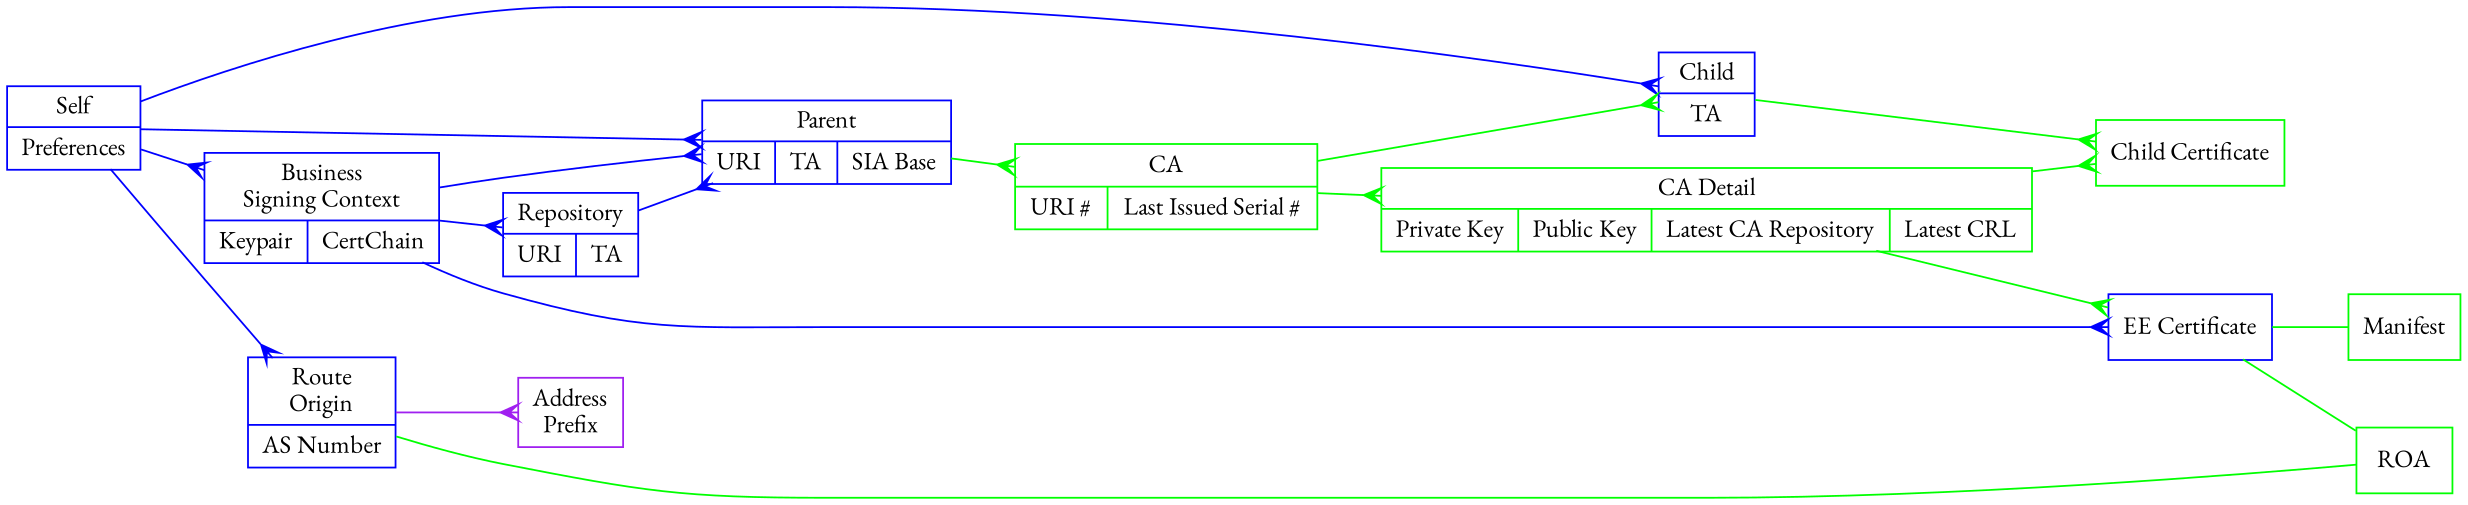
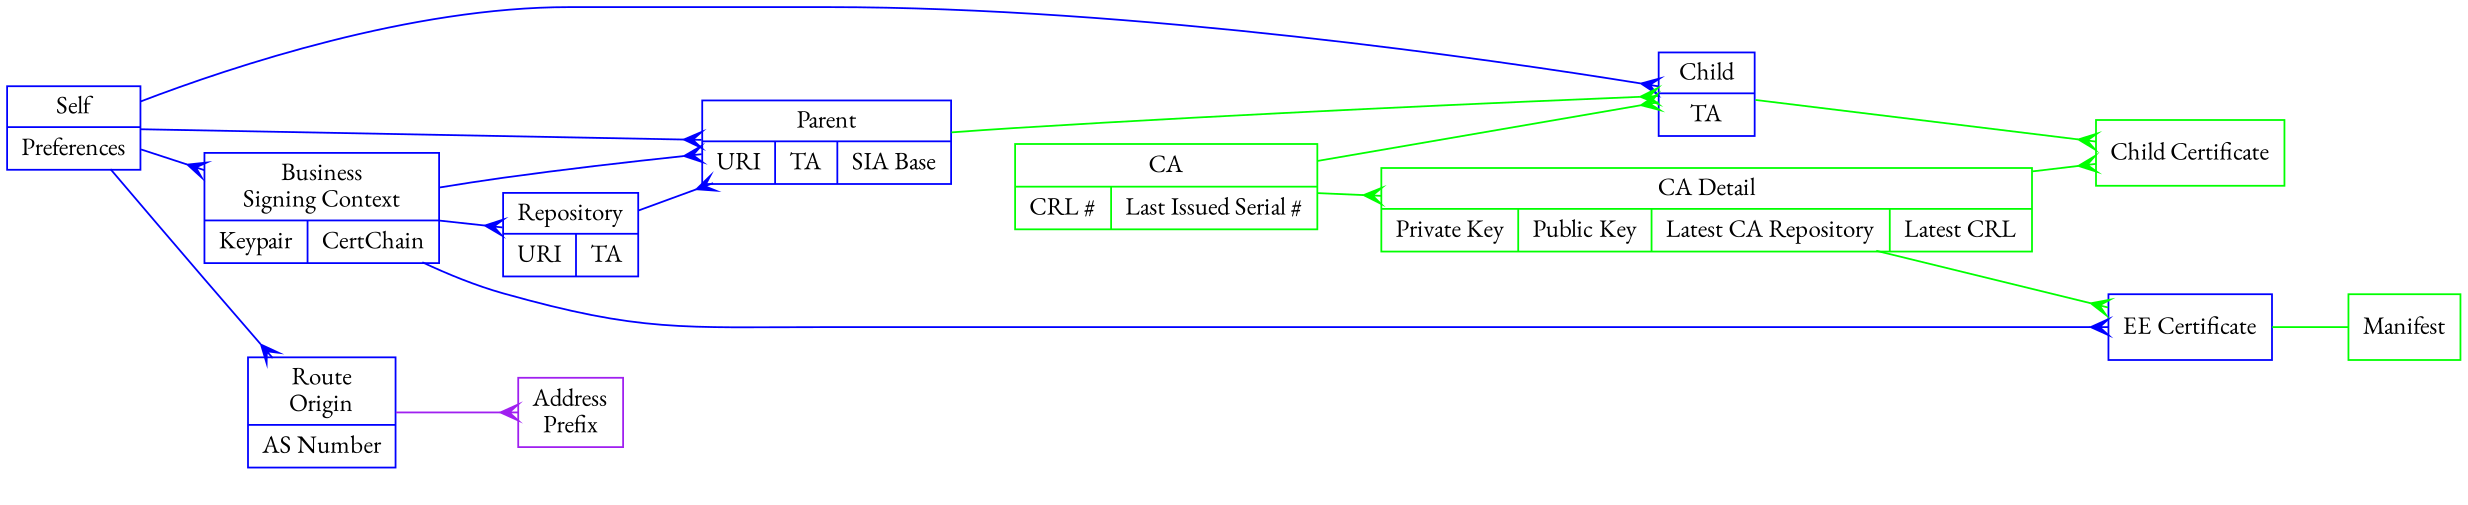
(974, 161) -> (1295, 112)
(1061, 207) -> (1063, 207)
(2404, 460) -> none
